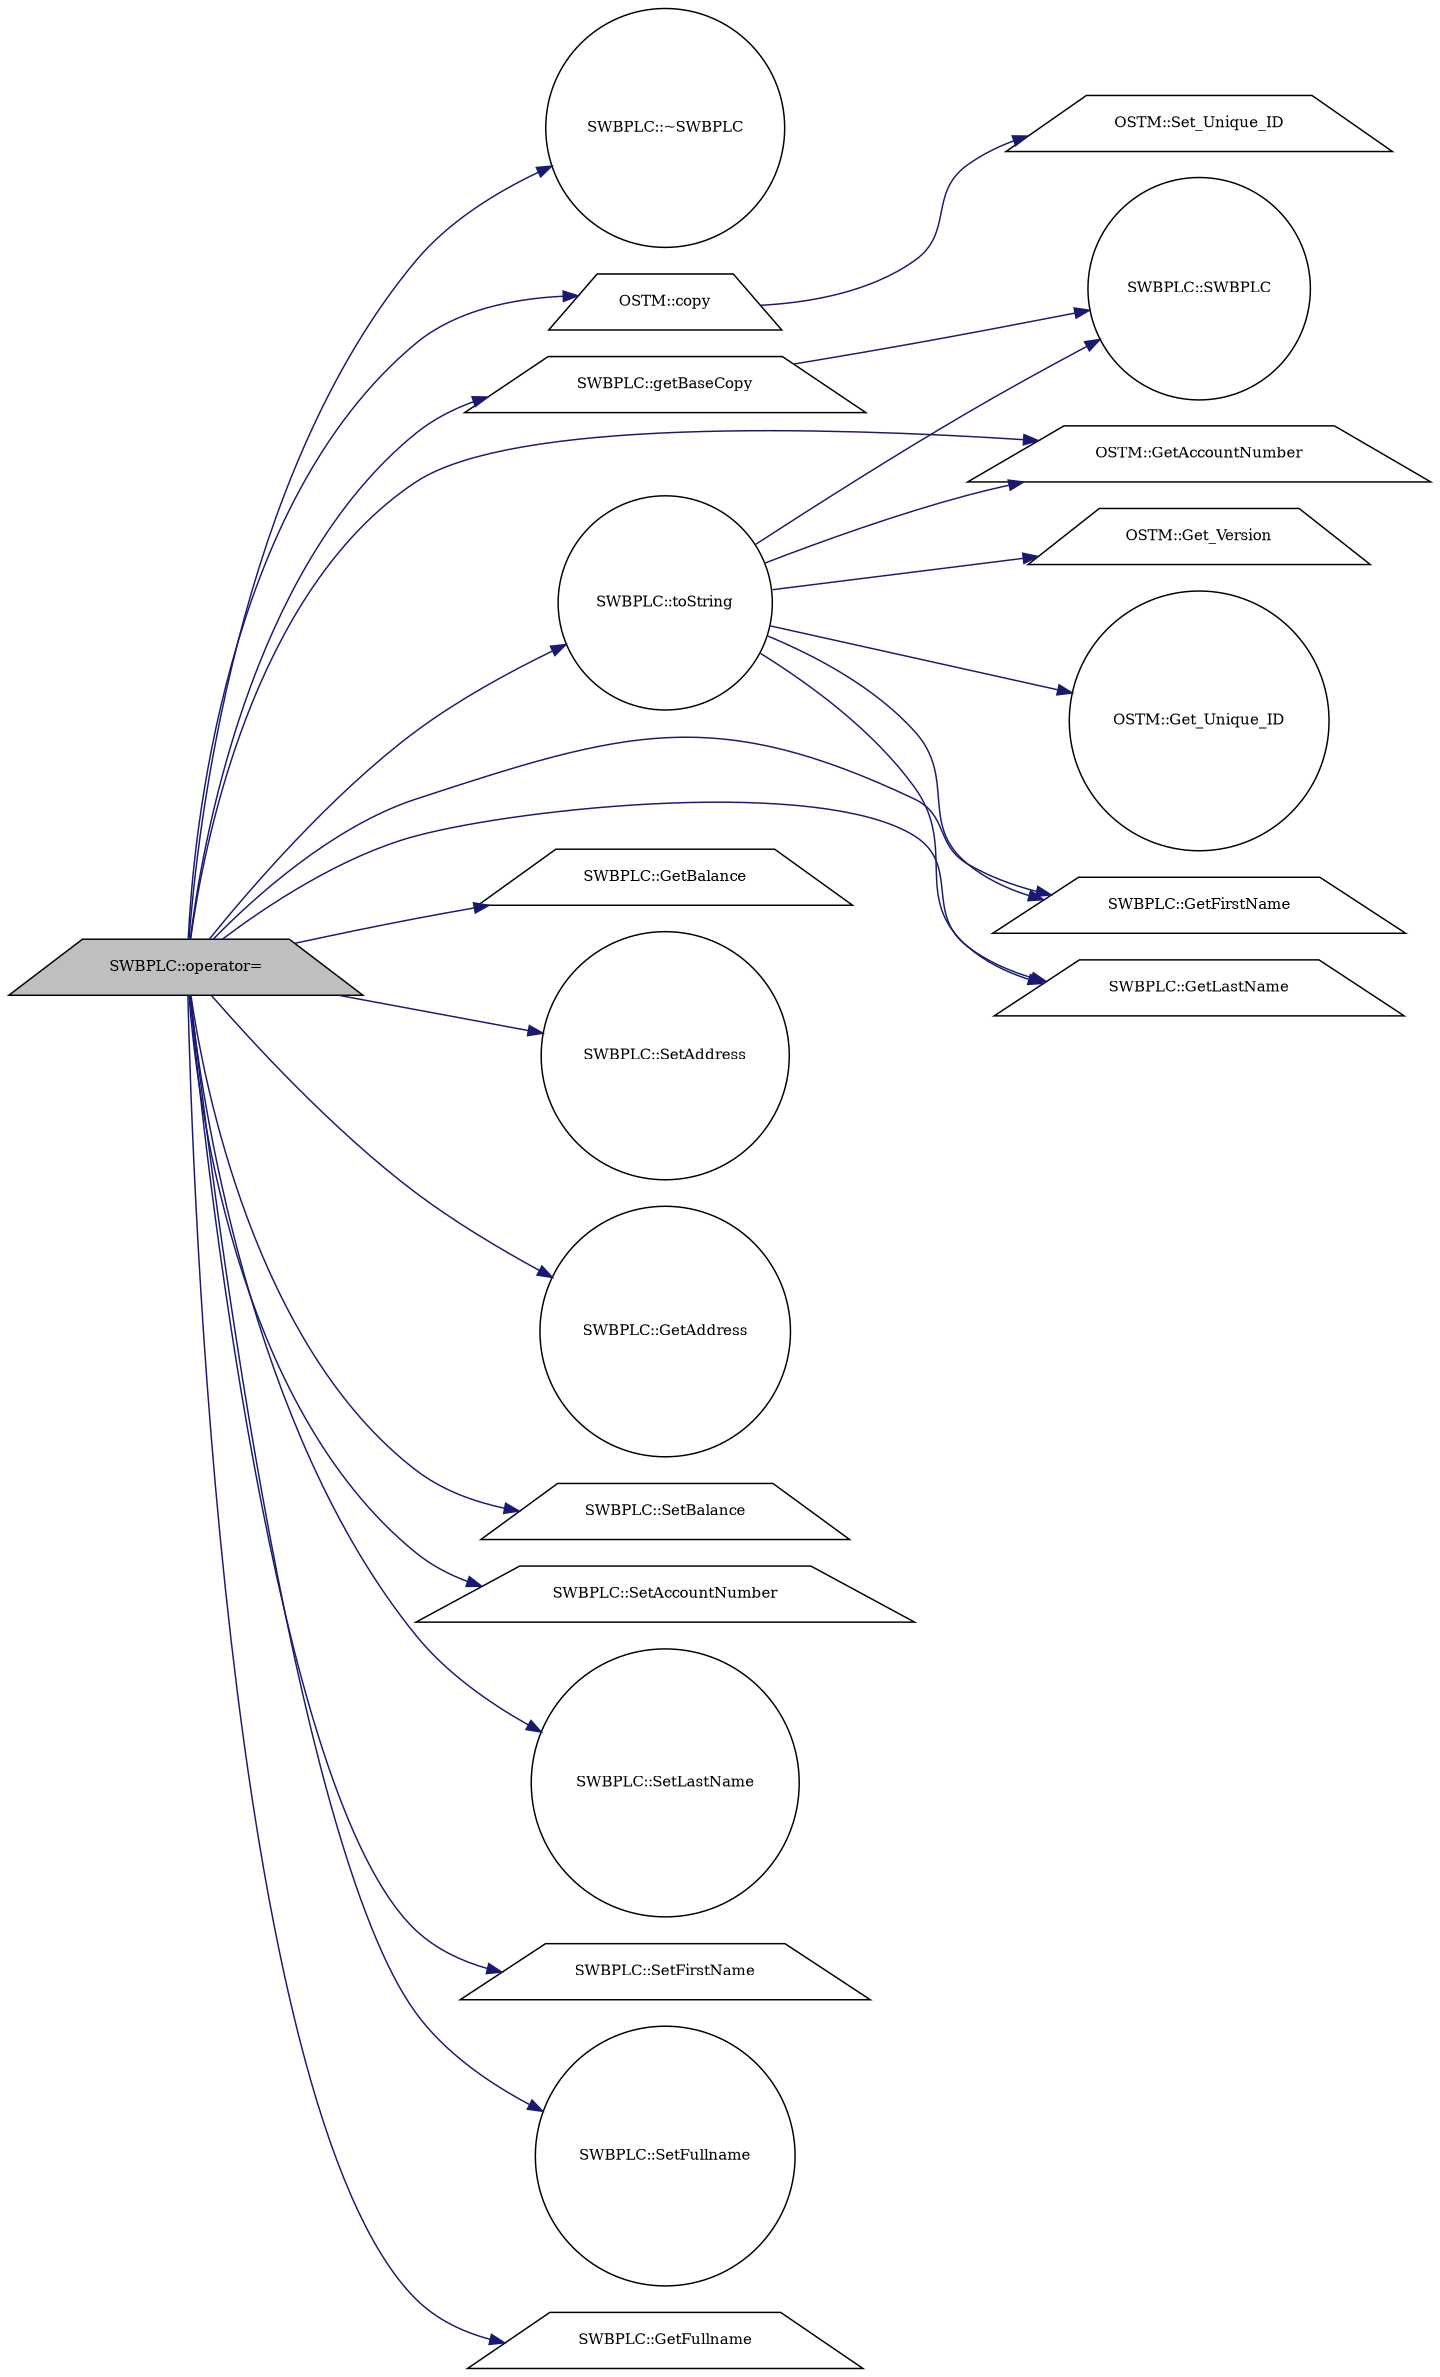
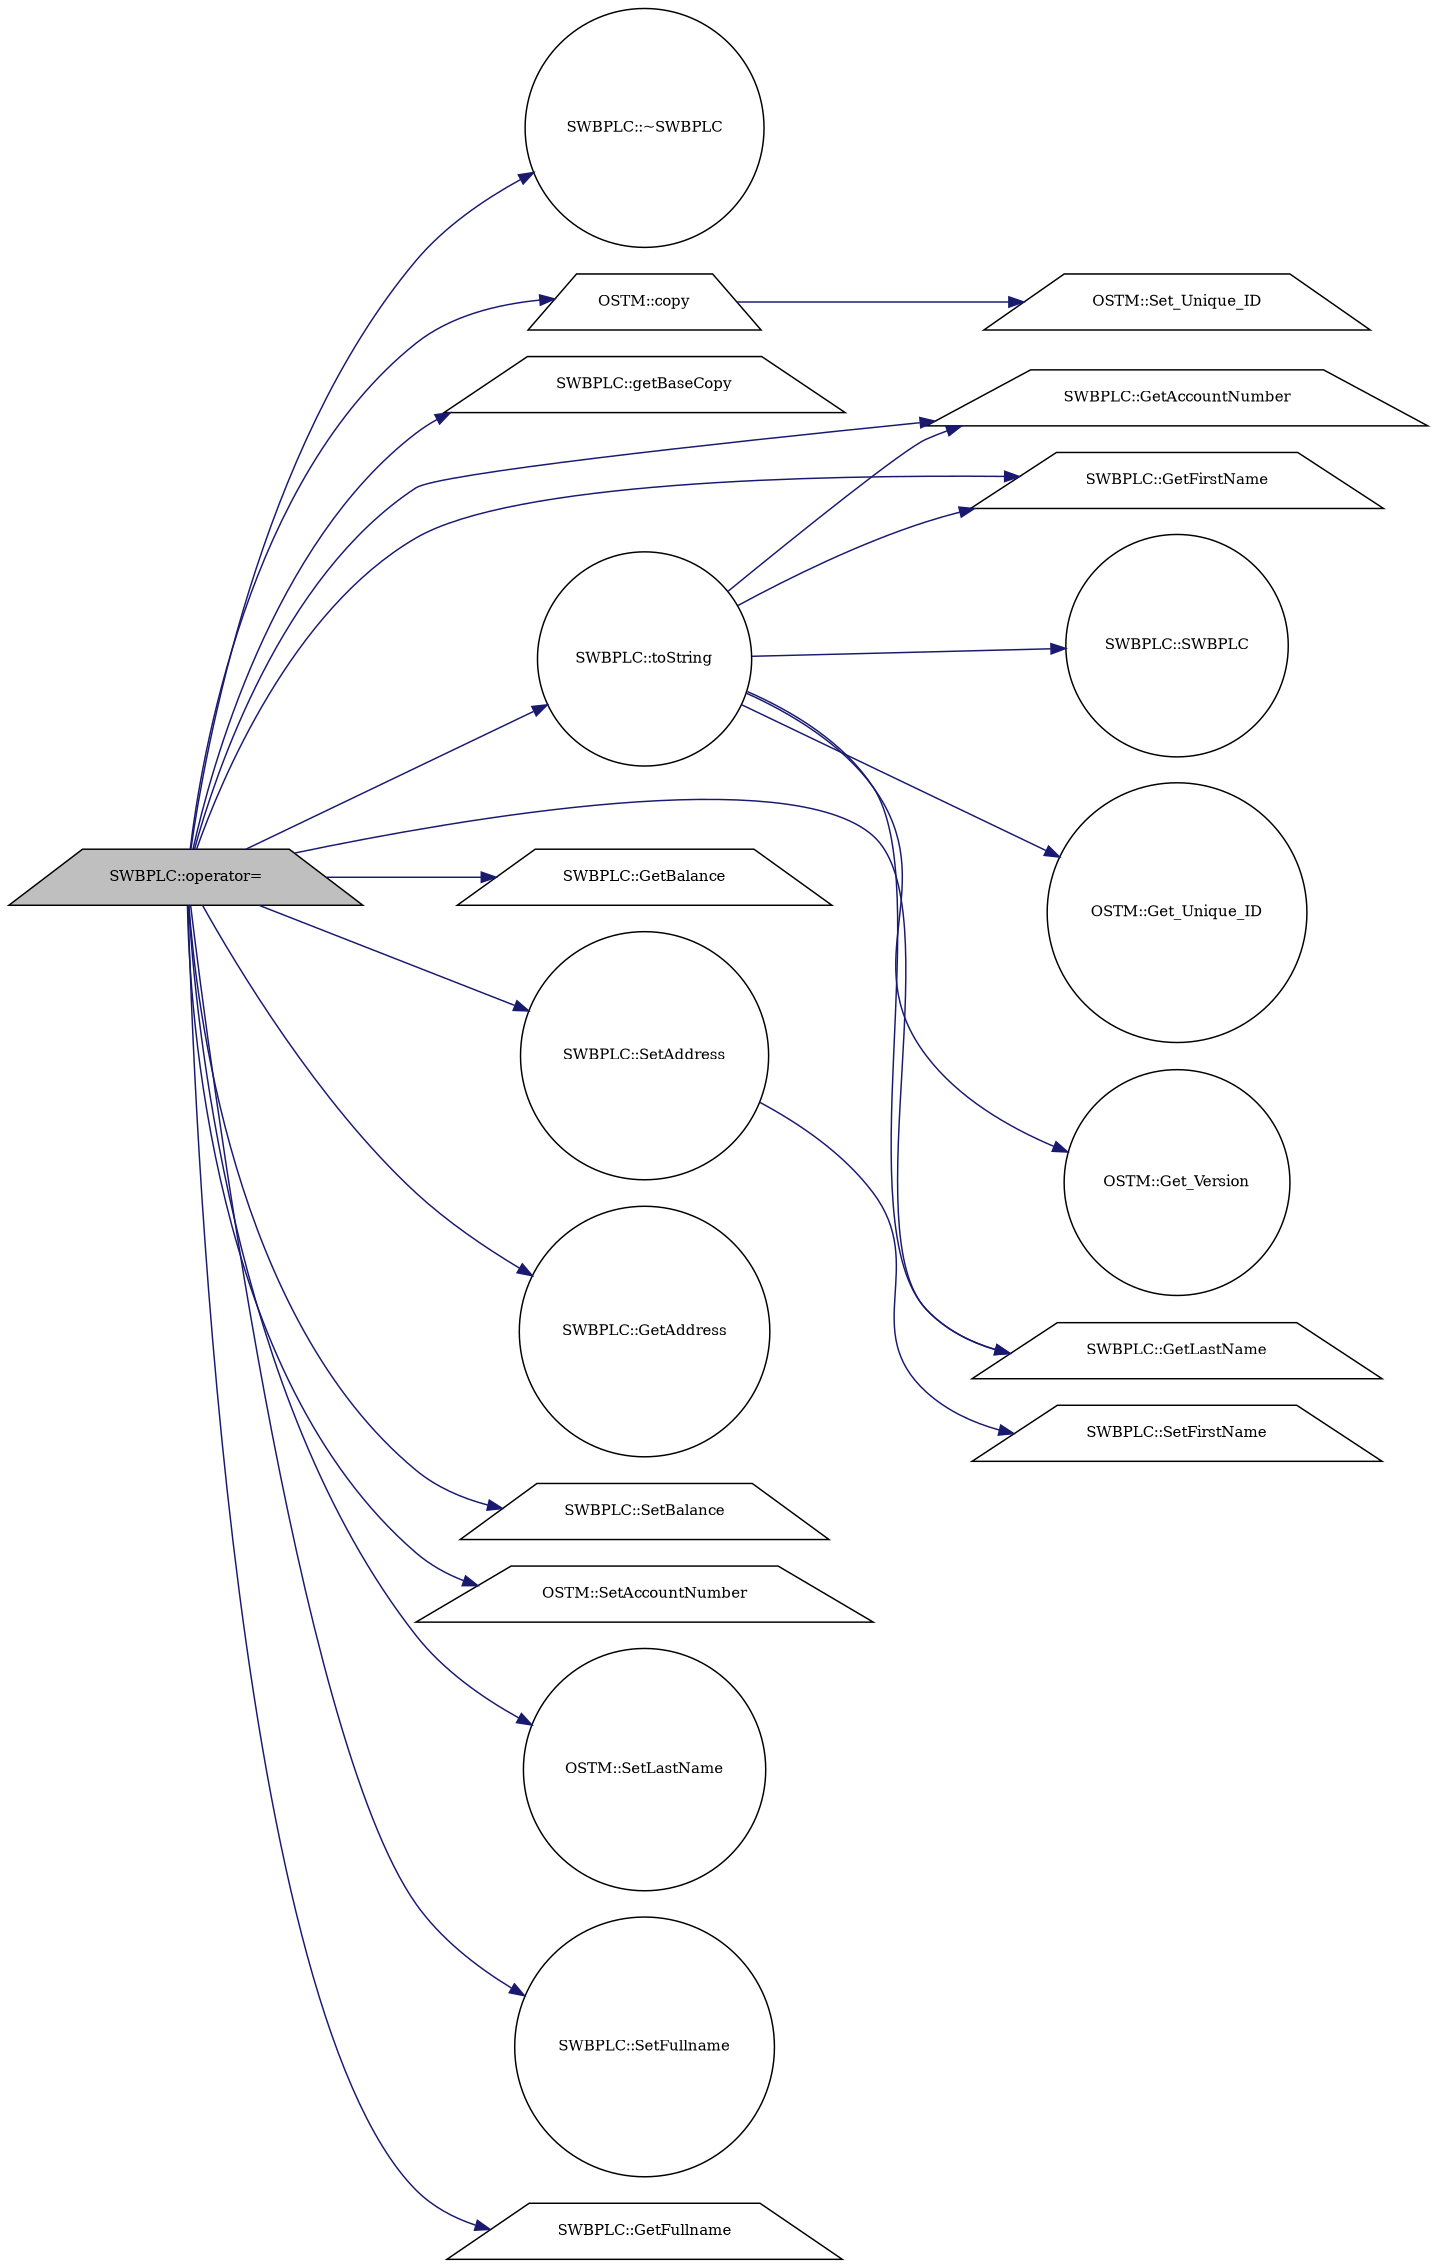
(935, 340) -> none
(1199, 454) -> (1177, 398)
(1199, 536) -> (1177, 1183)
(265, 1516) -> (896, 1274)
(665, 1594) -> (645, 1594)
(665, 1783) -> (645, 1770)
